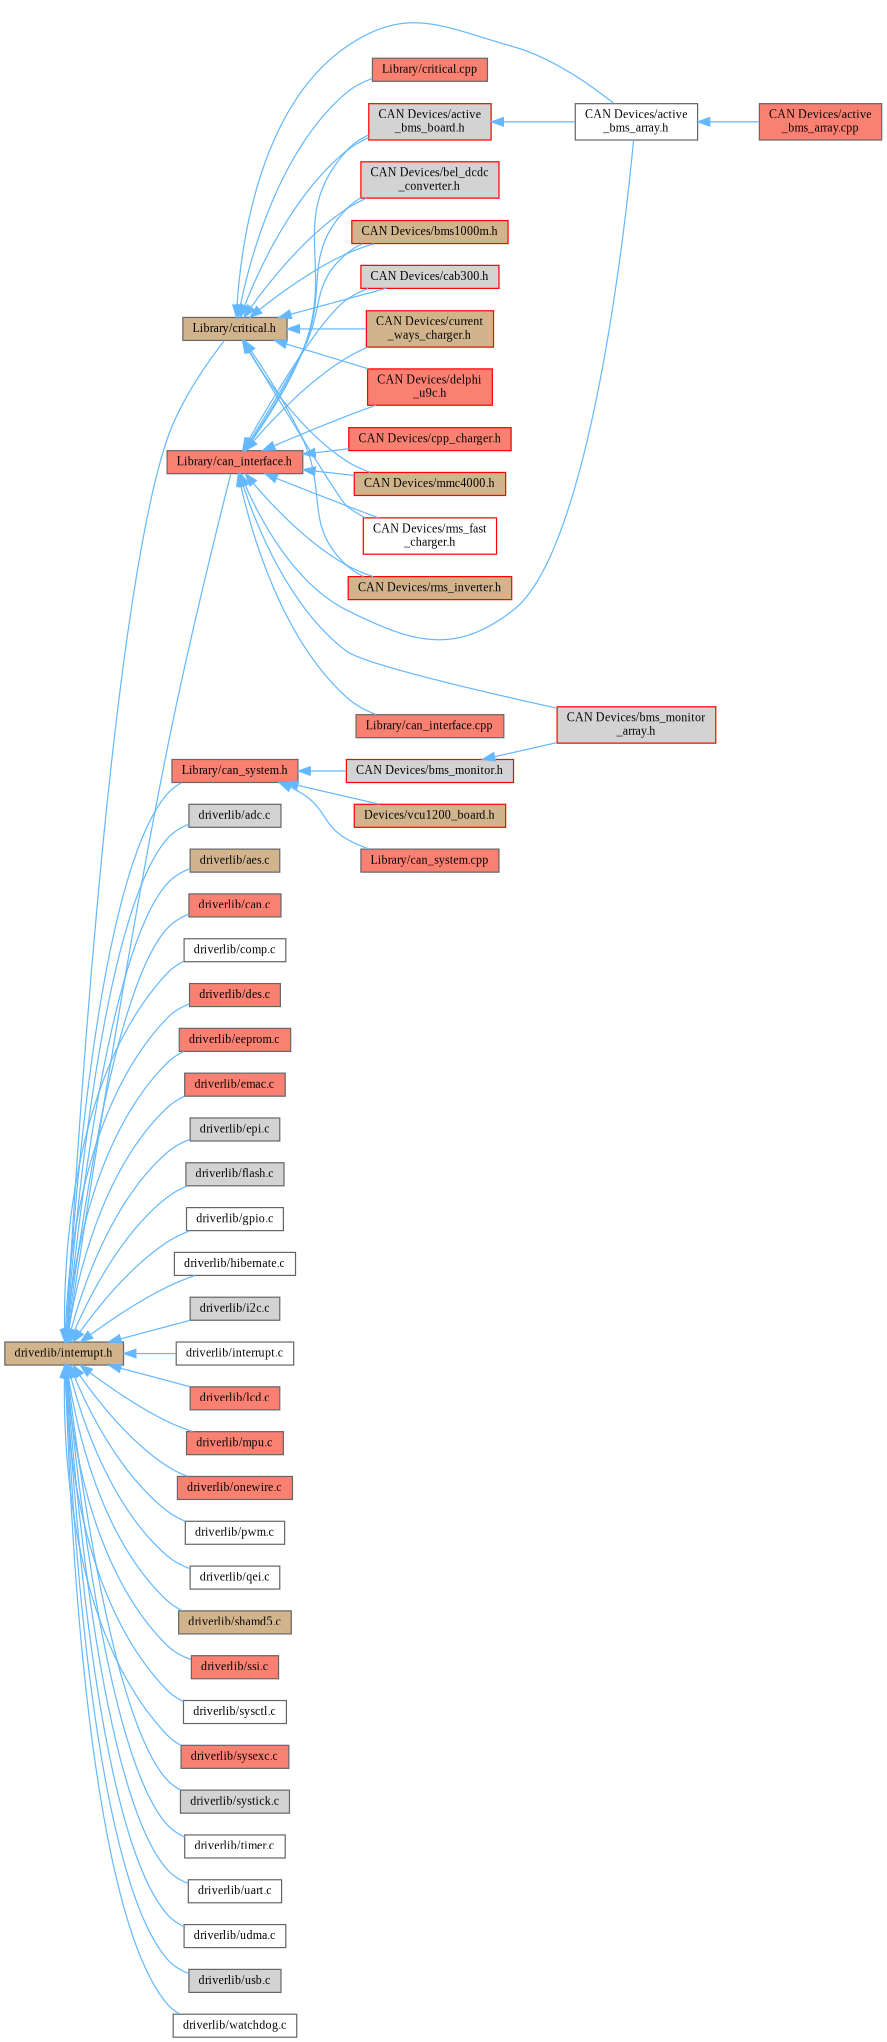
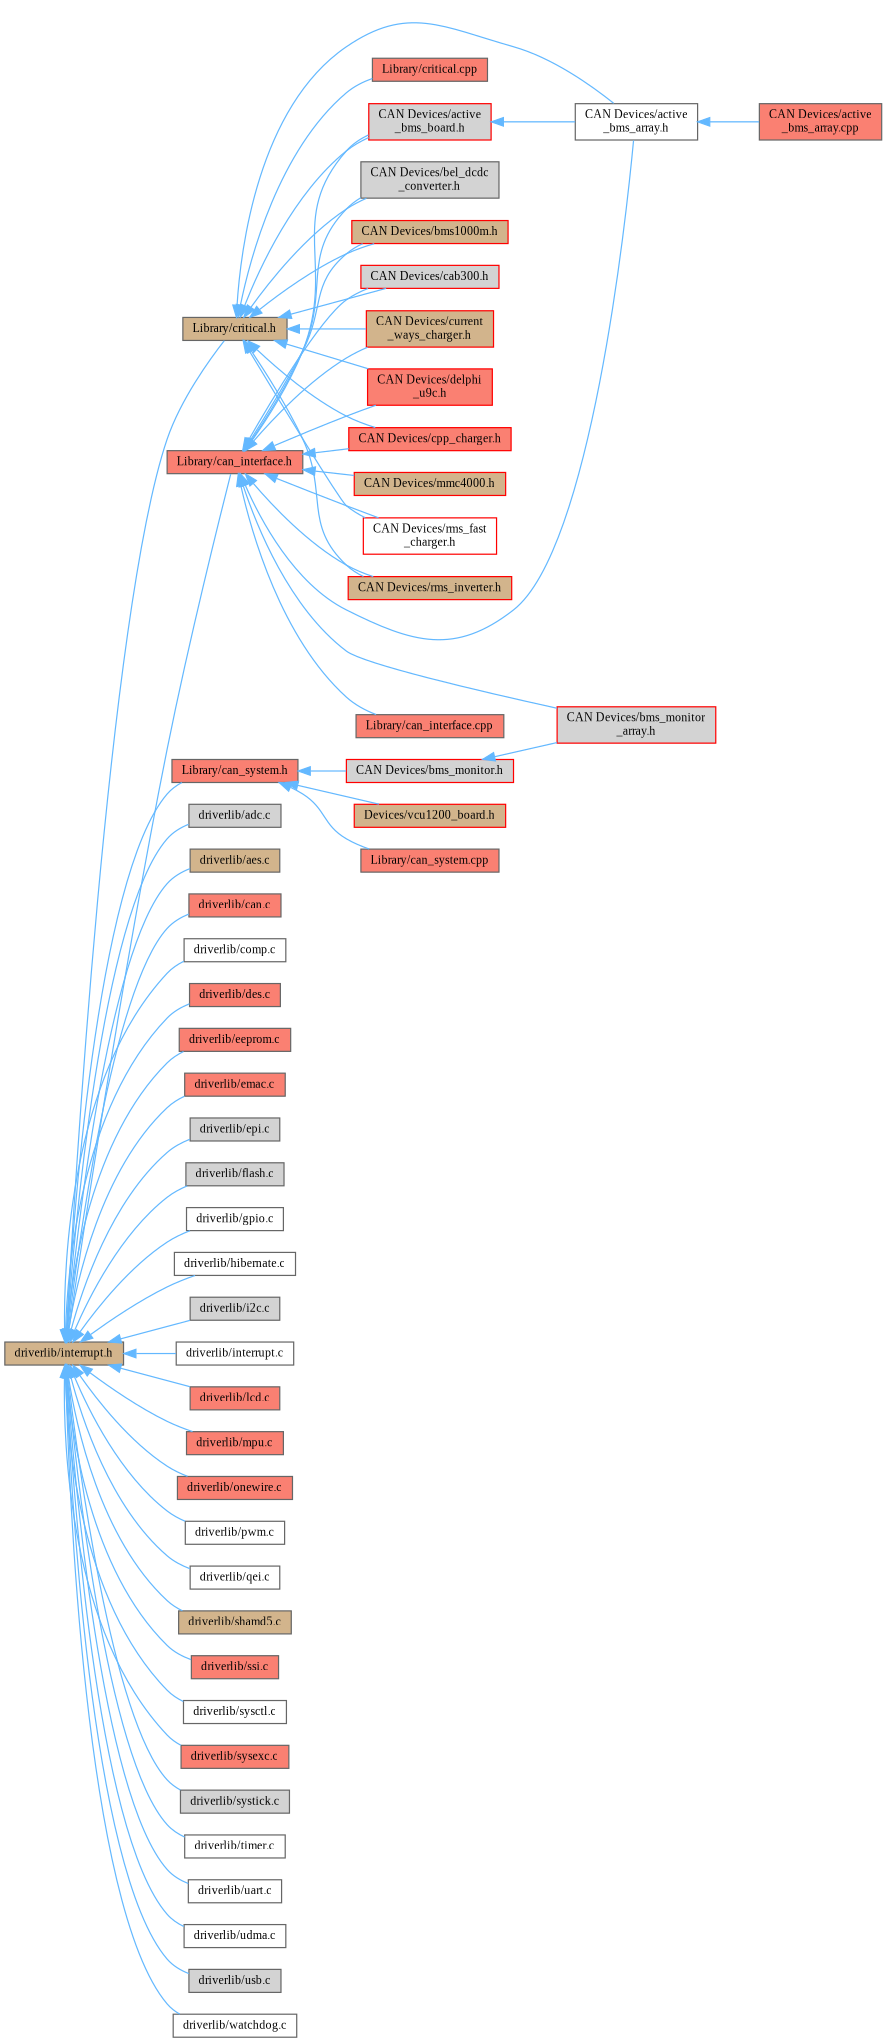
(430, 180) -> (430, 180)
(316, 437) -> (312, 395)
